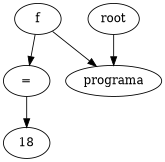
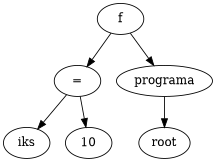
(114, 46) -> (164, 108)
(27, 143) -> (89, 143)
none -> (27, 143)
